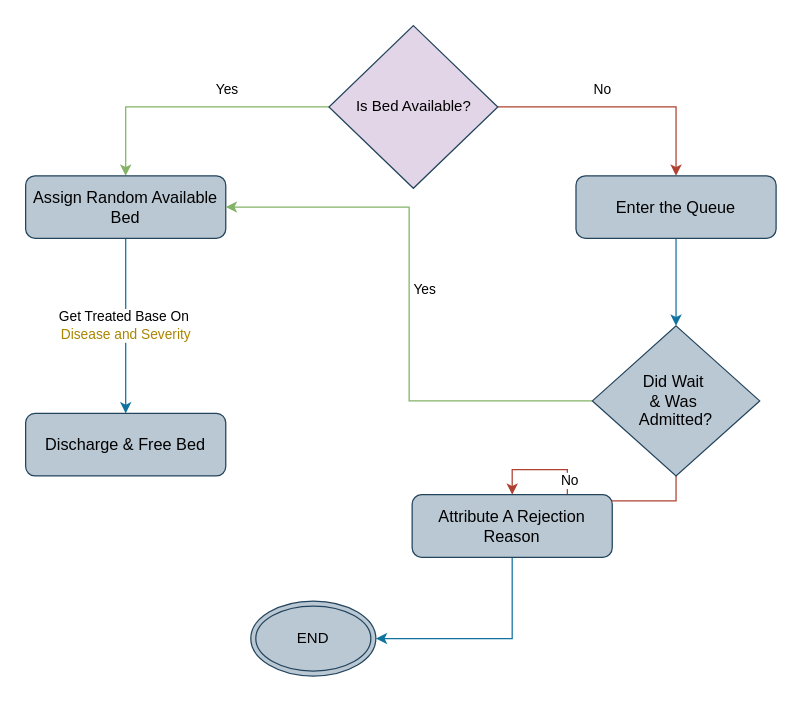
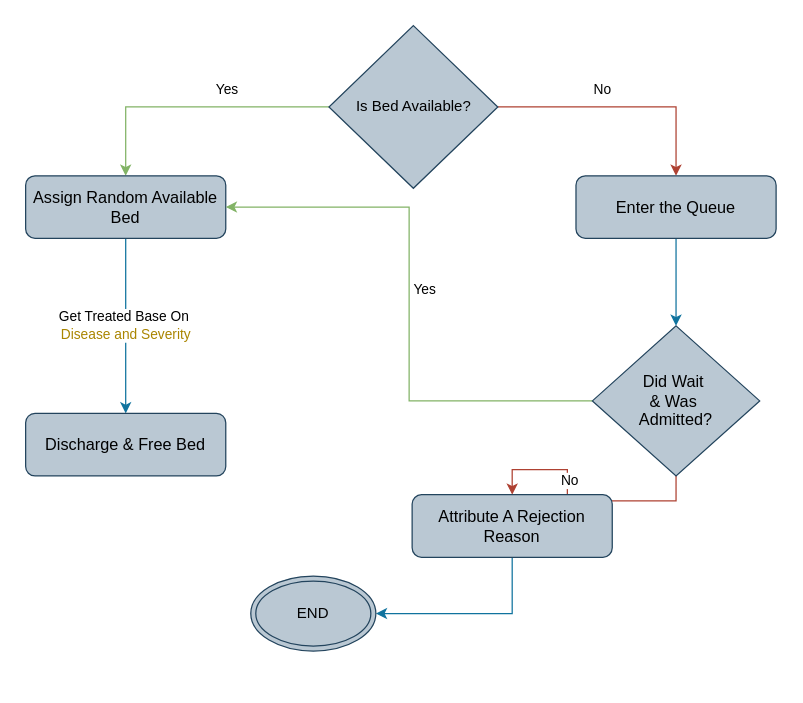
(413, 107) -> (413, 107)
(313, 638) -> (313, 613)
